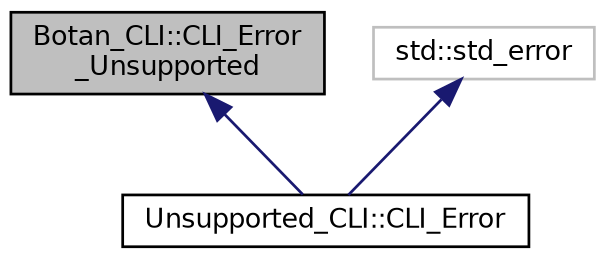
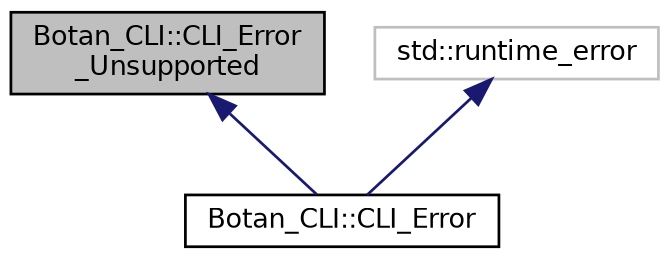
(484, 53) -> (517, 53)
(326, 221) -> (342, 221)
